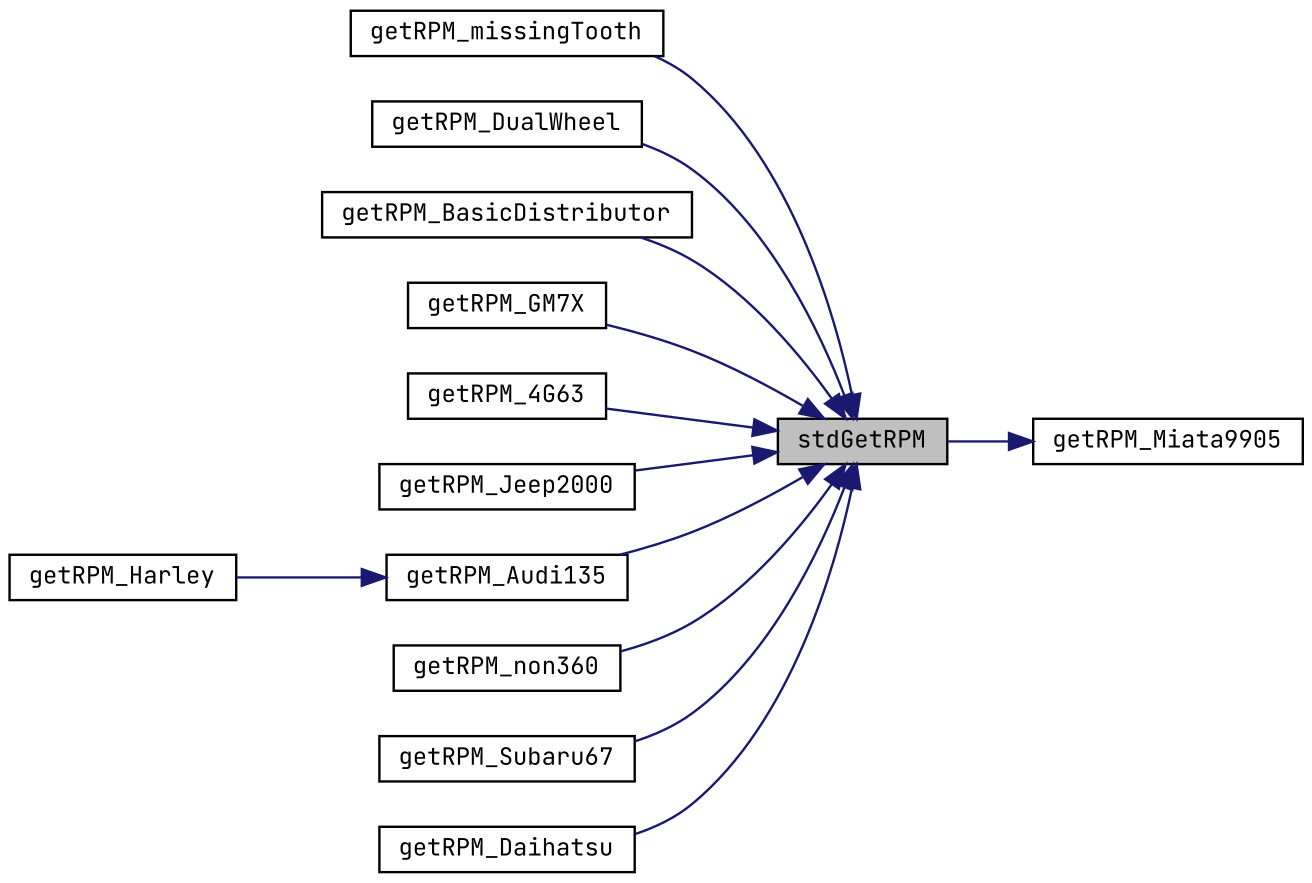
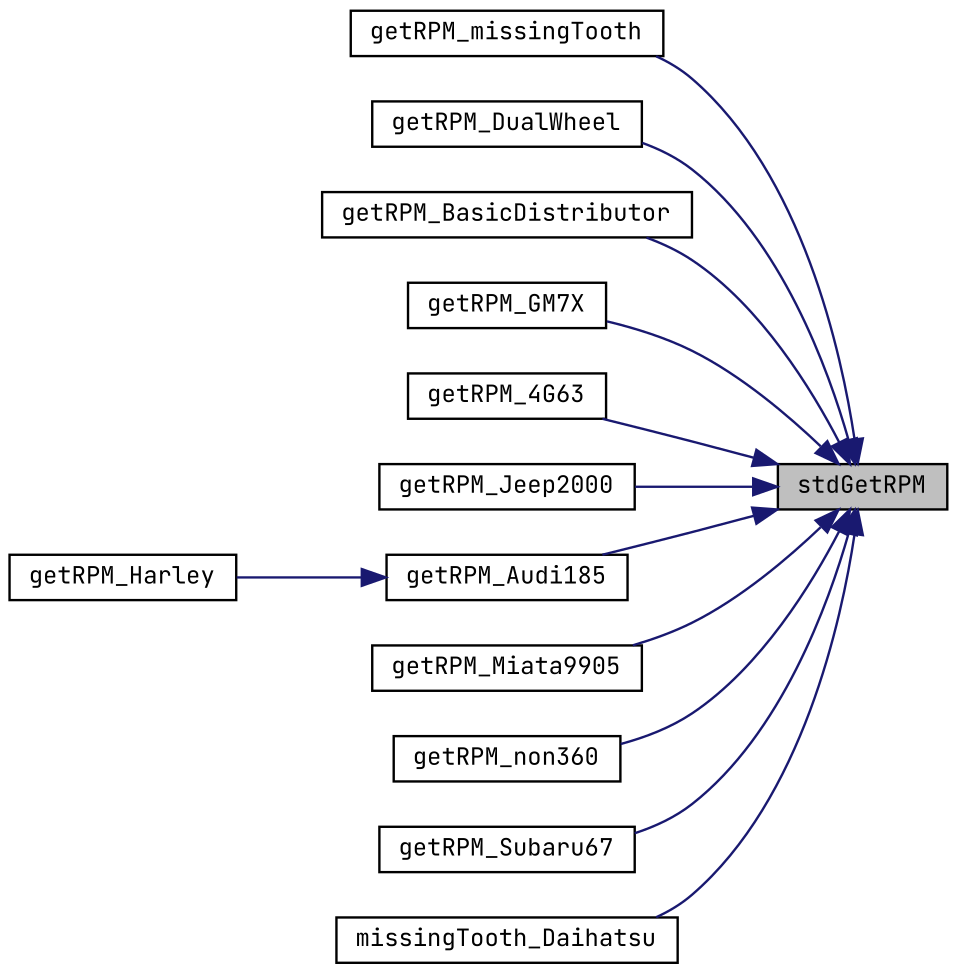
(978, 441) -> (734, 598)
(507, 577) -> (507, 577)
(507, 849) -> (507, 940)
